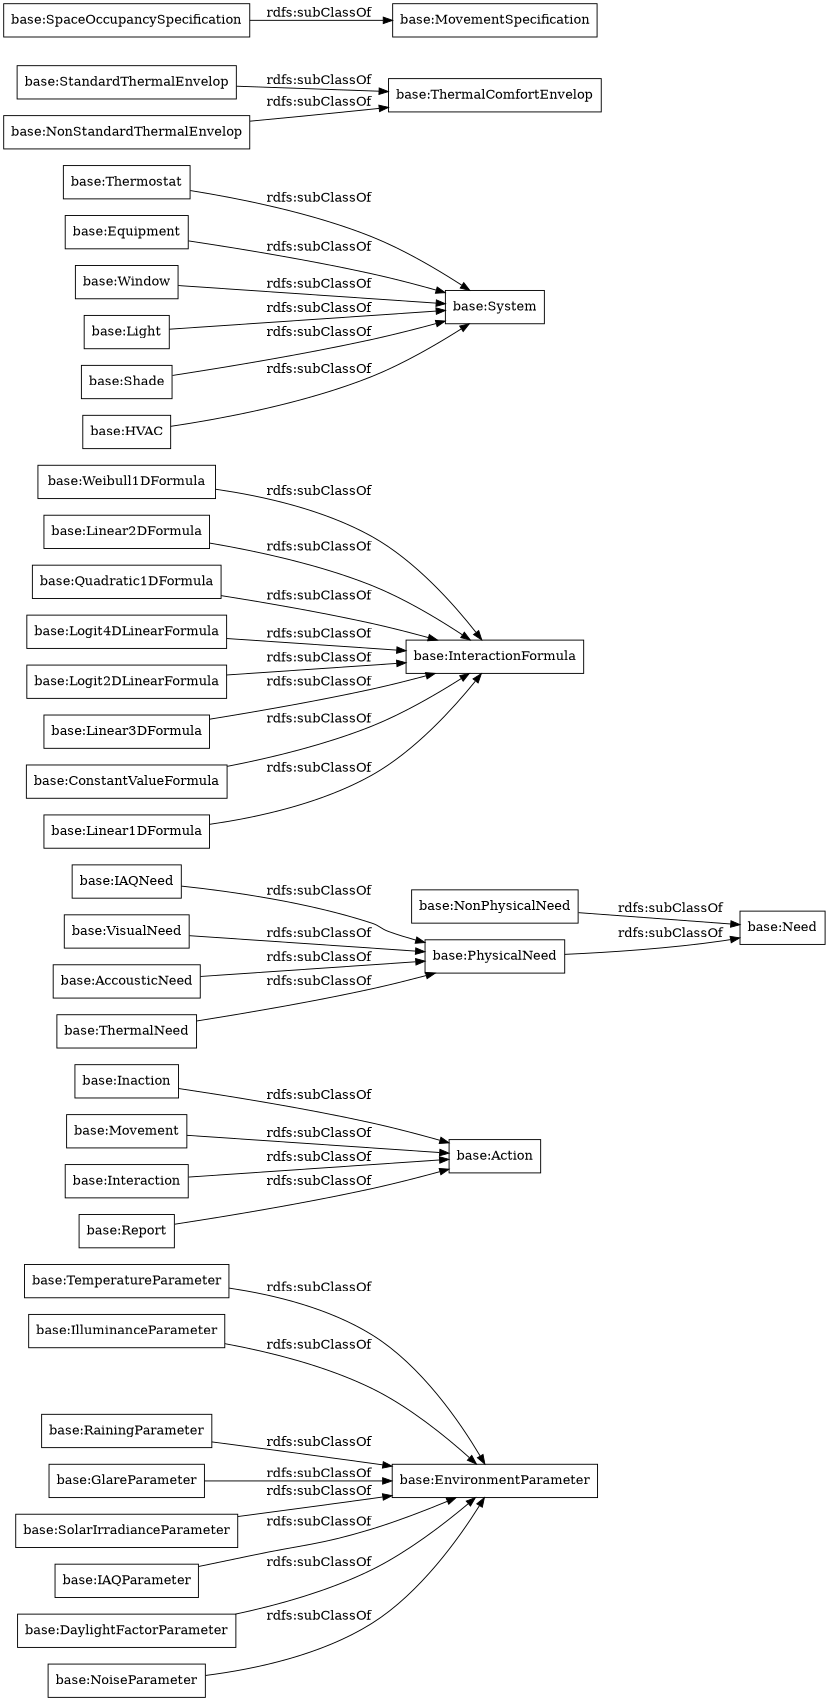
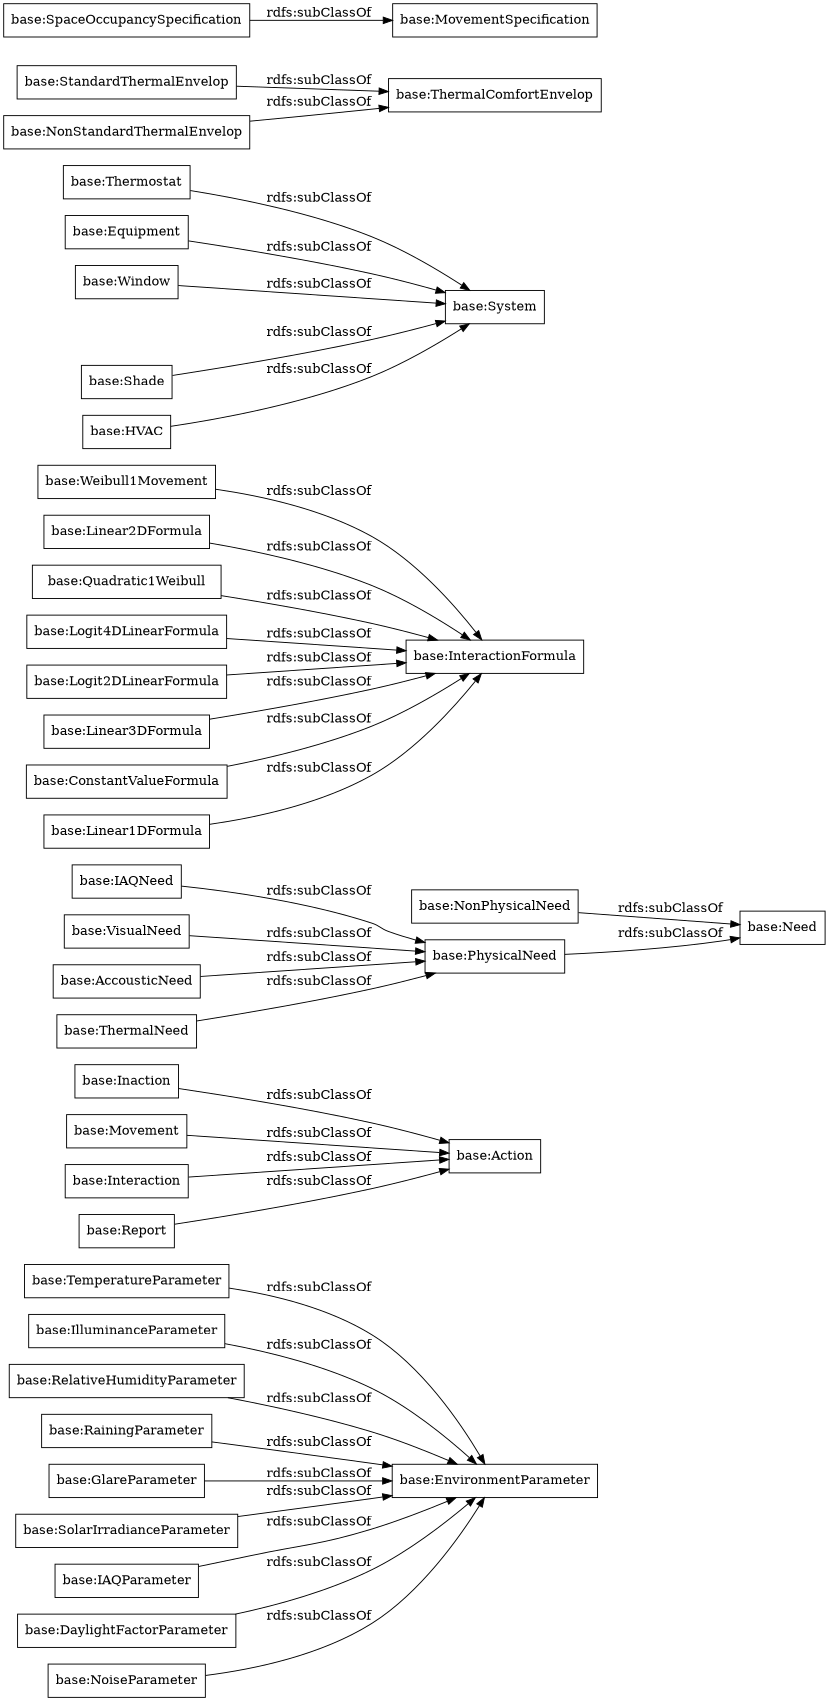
(127, 332) -> none
(127, 482) -> (127, 482)
(127, 582) -> (127, 582)
none -> (127, 1381)
